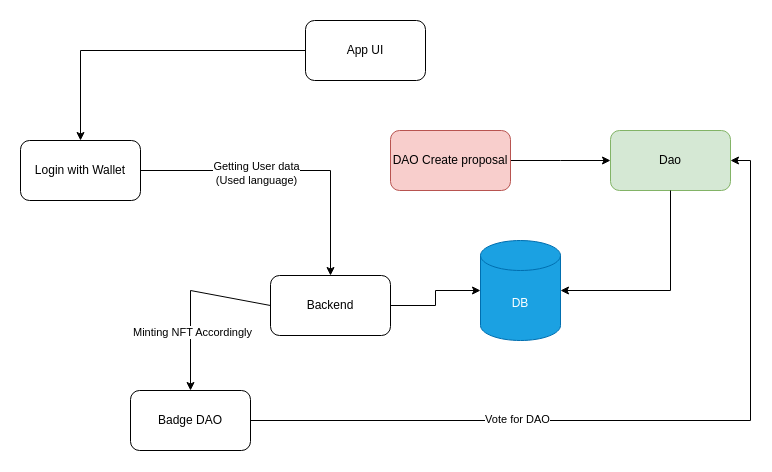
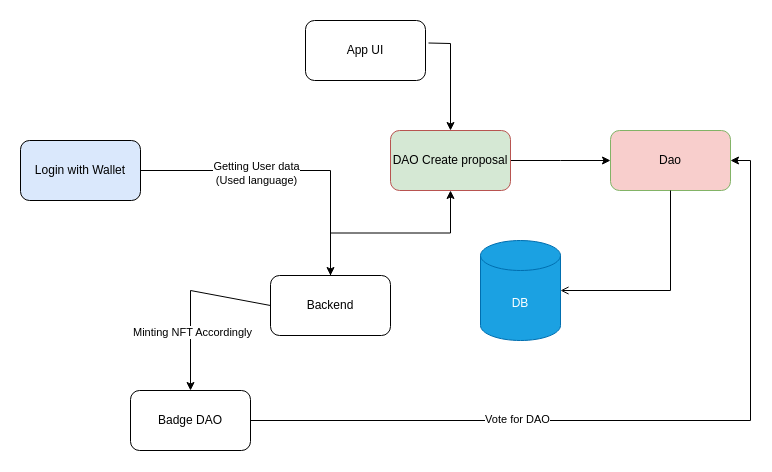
(152, 51) -> none
none -> (451, 73)
(451, 161) -> (451, 161)
(671, 161) -> (671, 161)
(81, 171) -> (81, 171)
(568, 291) -> (566, 291)
(436, 302) -> (409, 233)
